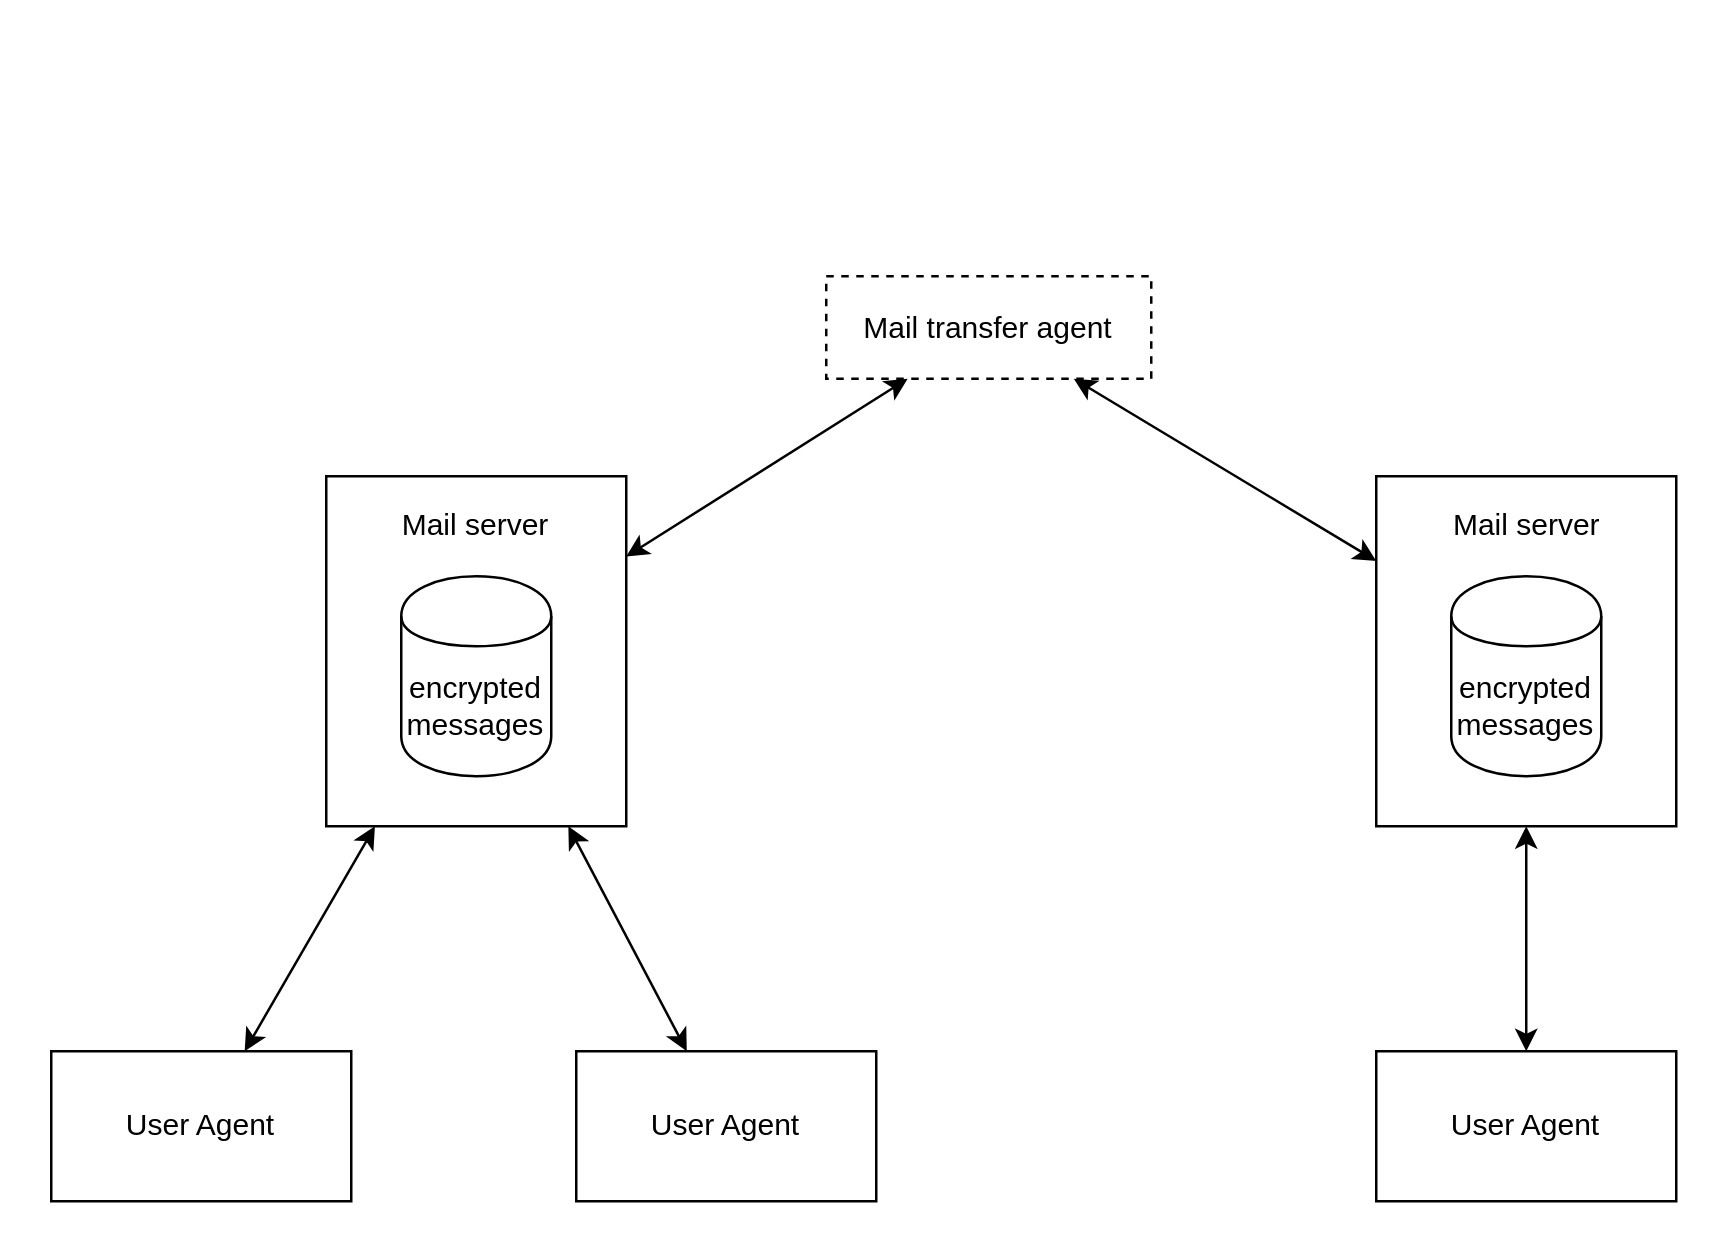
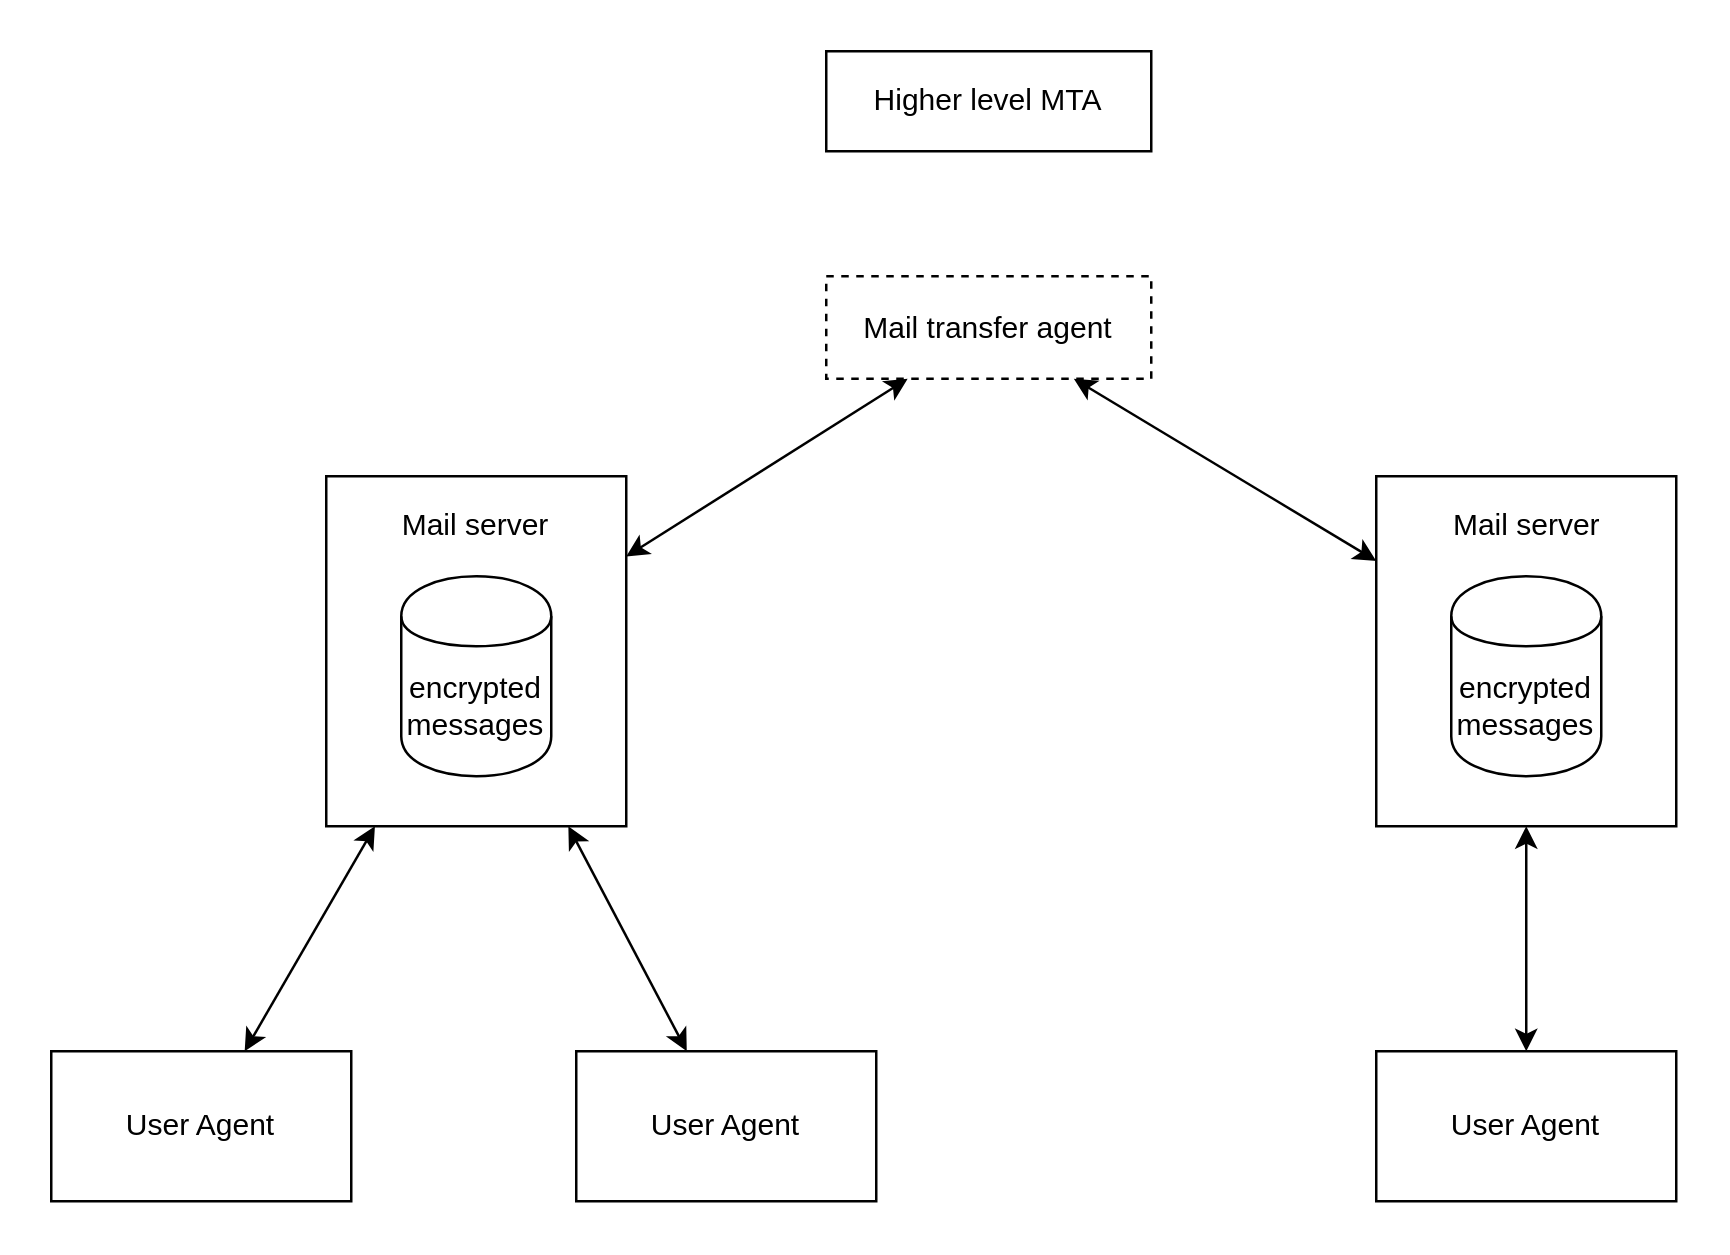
none -> (989, 101)
